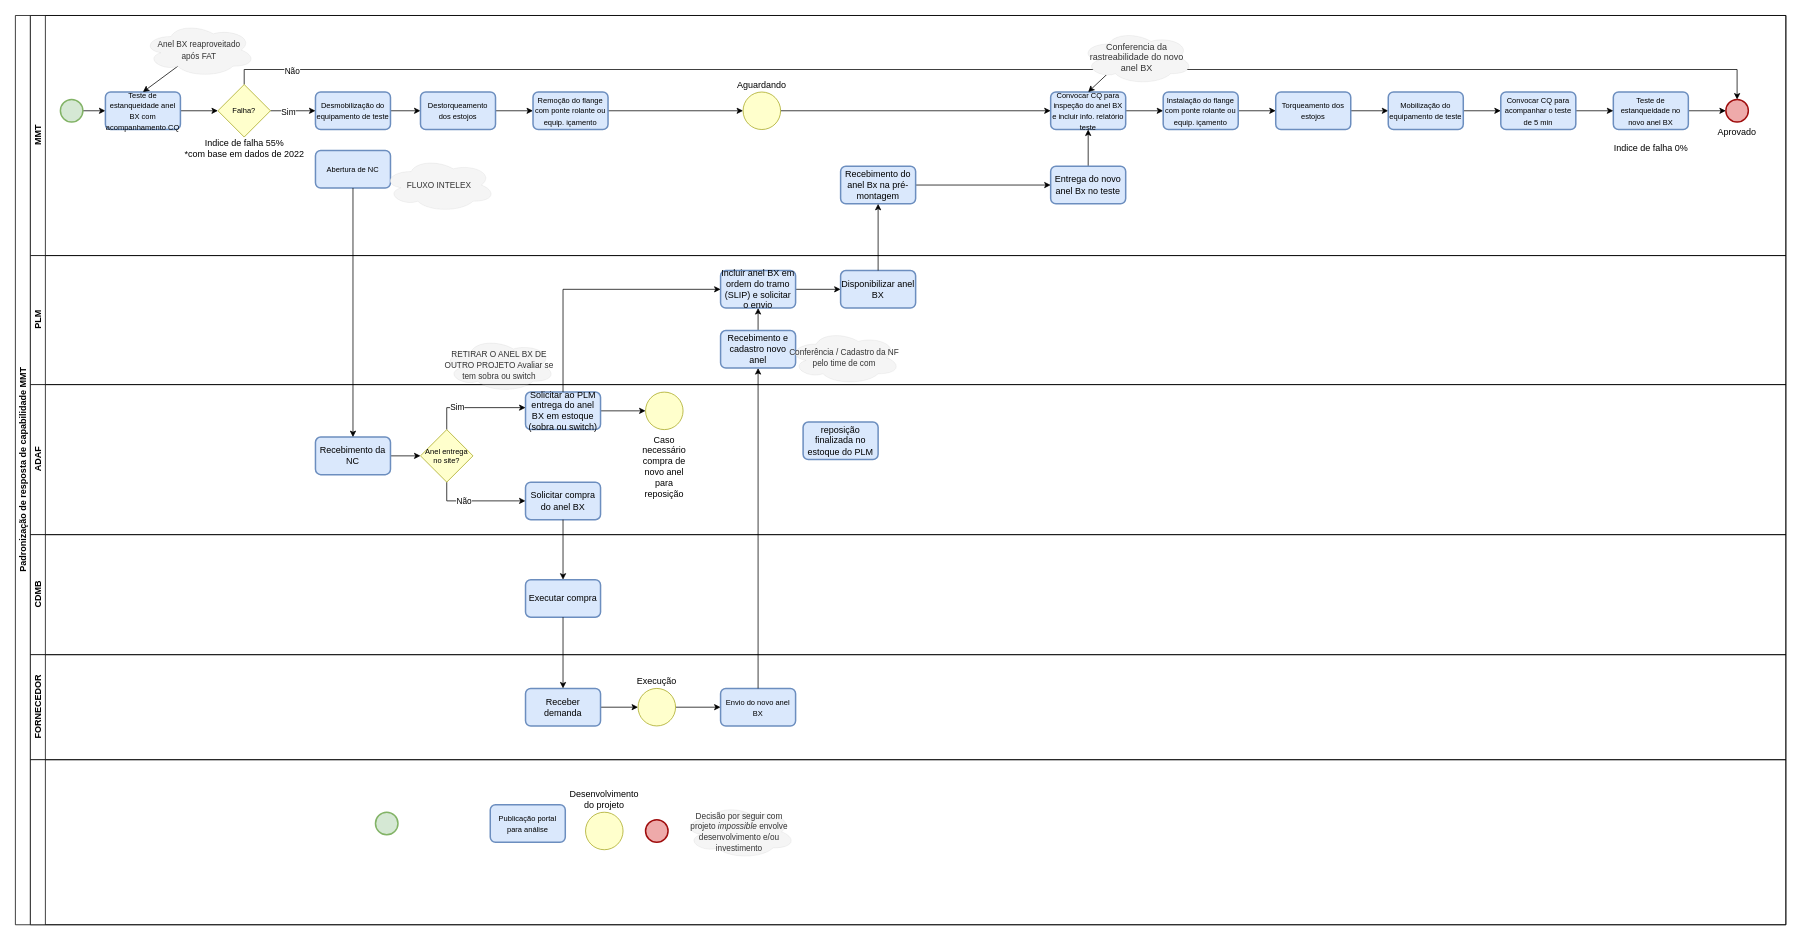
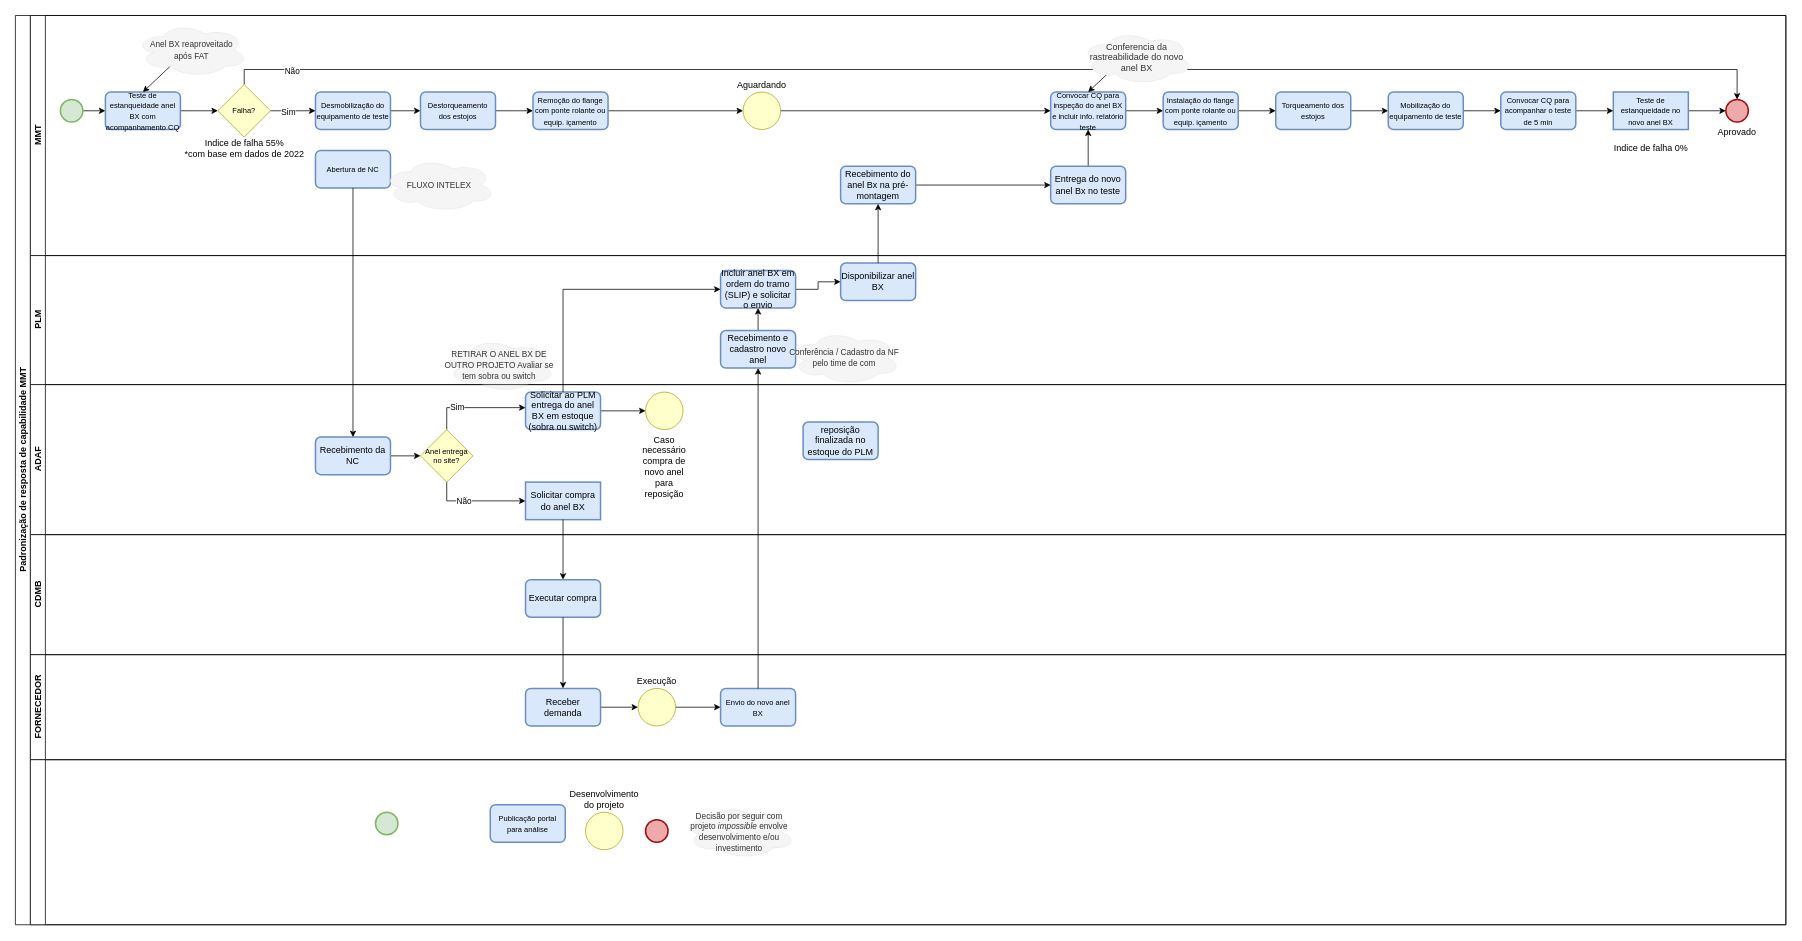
(199, 50) -> (192, 50)
(1650, 111) -> (1650, 111)
(878, 289) -> (878, 282)
(563, 501) -> (563, 501)
